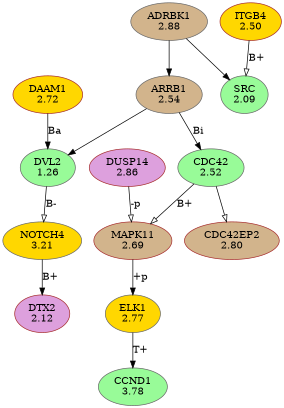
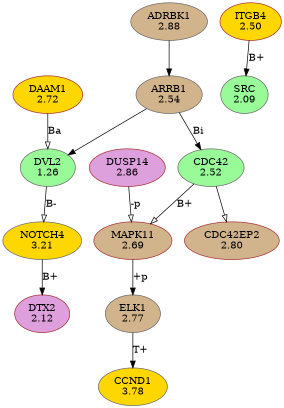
(248, 55) -> (248, 55)
(205, 57) -> none
(48, 128) -> (48, 128)
(133, 314) -> (133, 314)
(133, 387) -> (133, 387)
